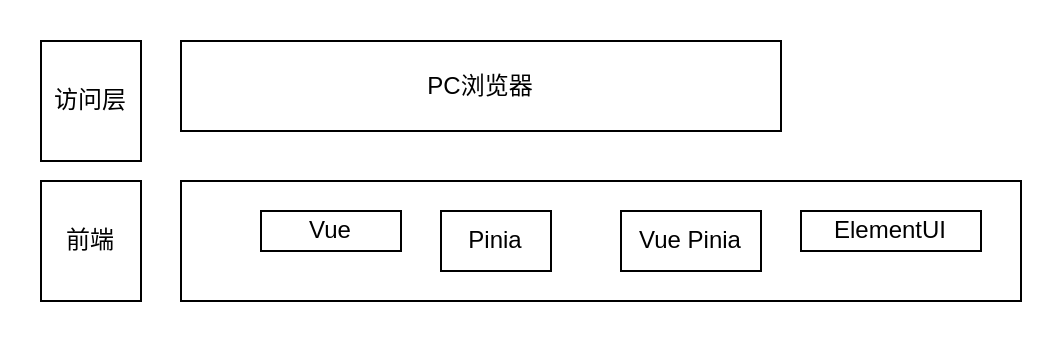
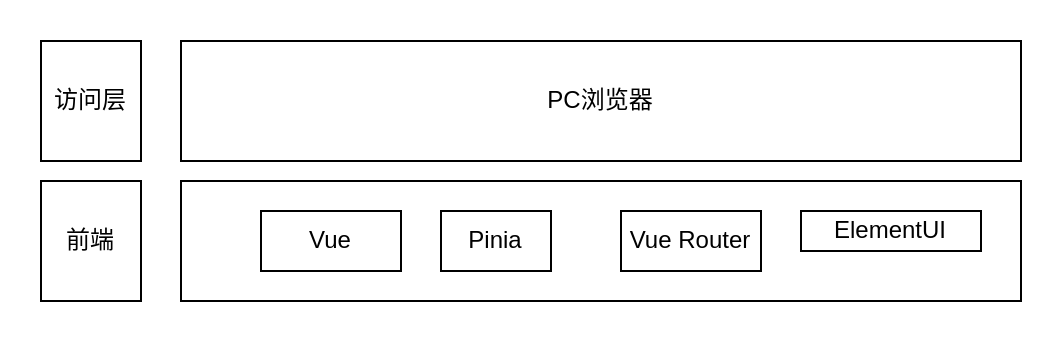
(481, 86) -> (601, 101)
(331, 231) -> (331, 241)
(691, 241) -> (691, 241)
